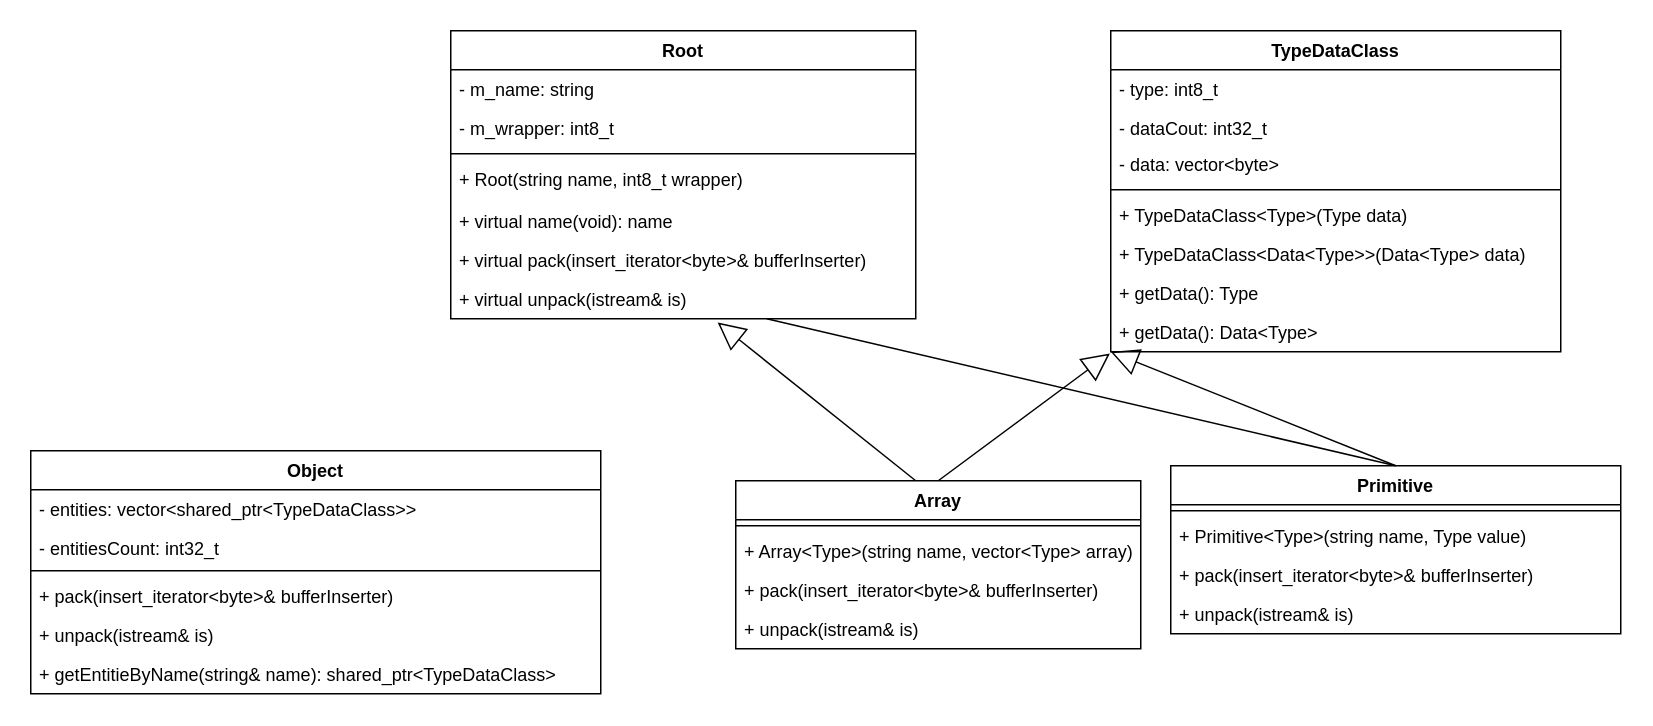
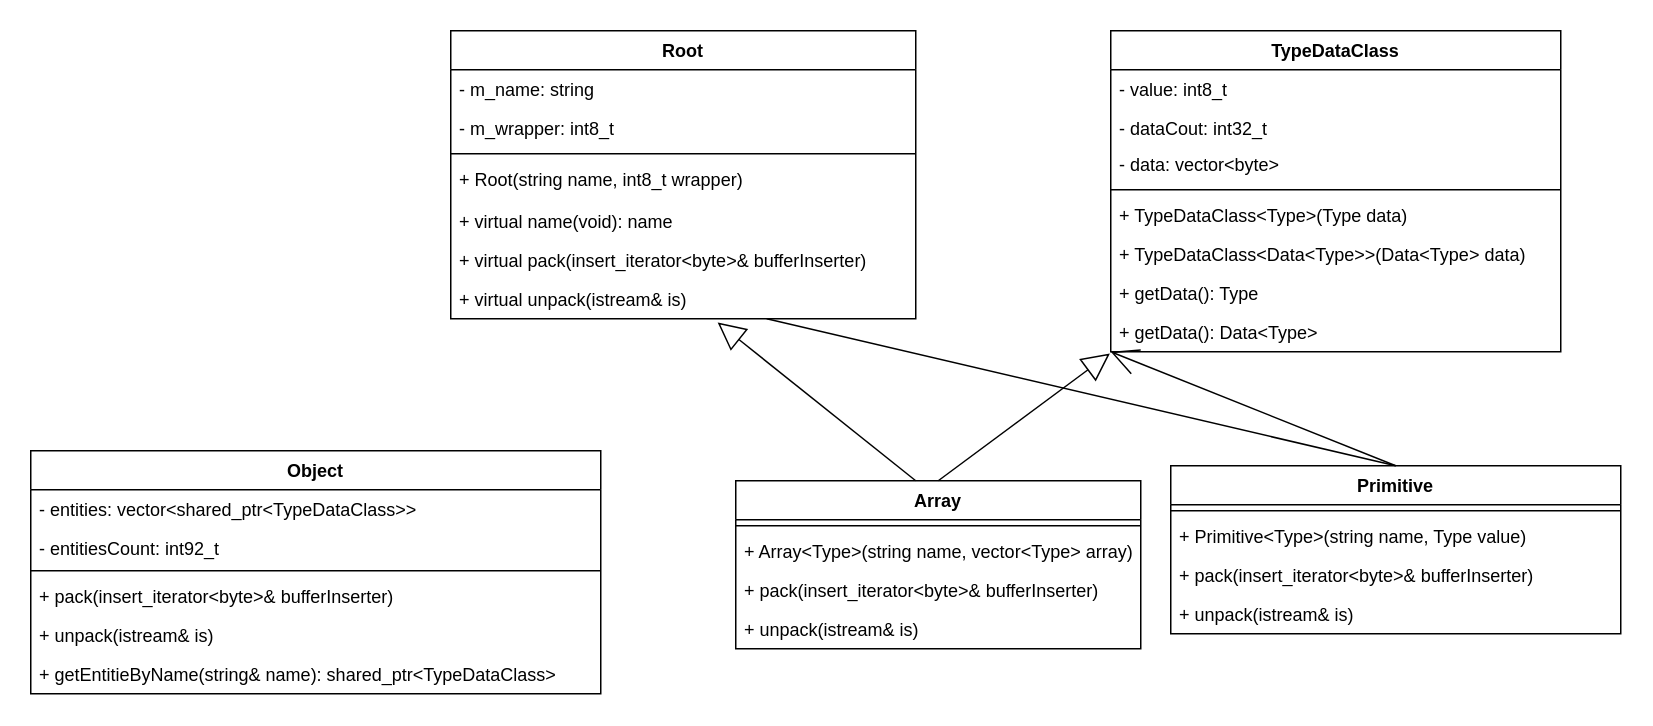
(1180, 90) -> (1183, 90)
(1137, 362) -> (1127, 358)
(146, 549) -> (146, 549)
